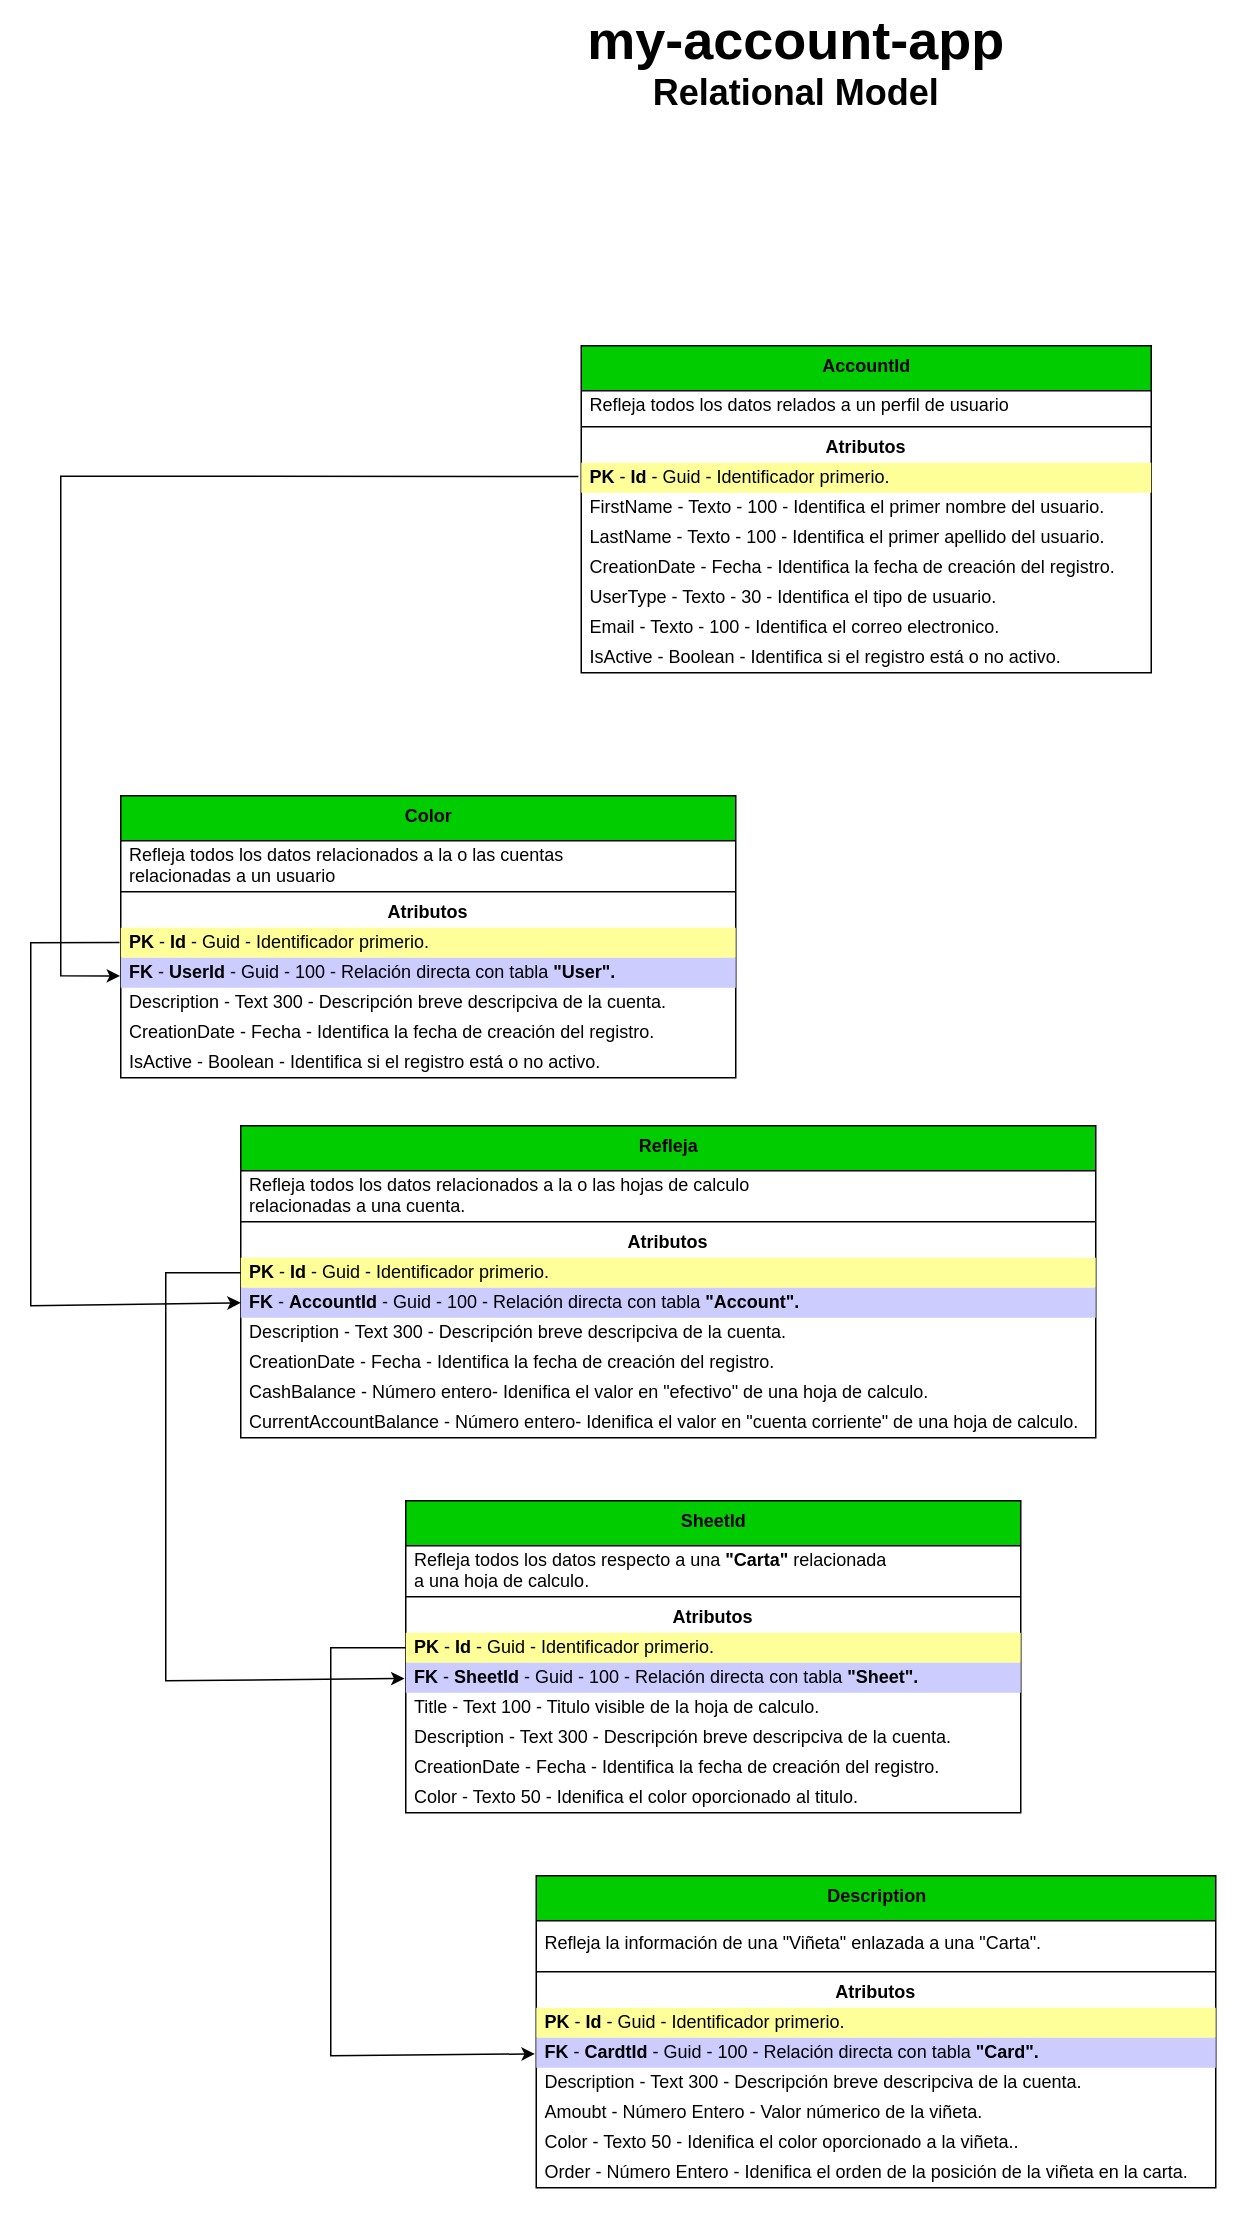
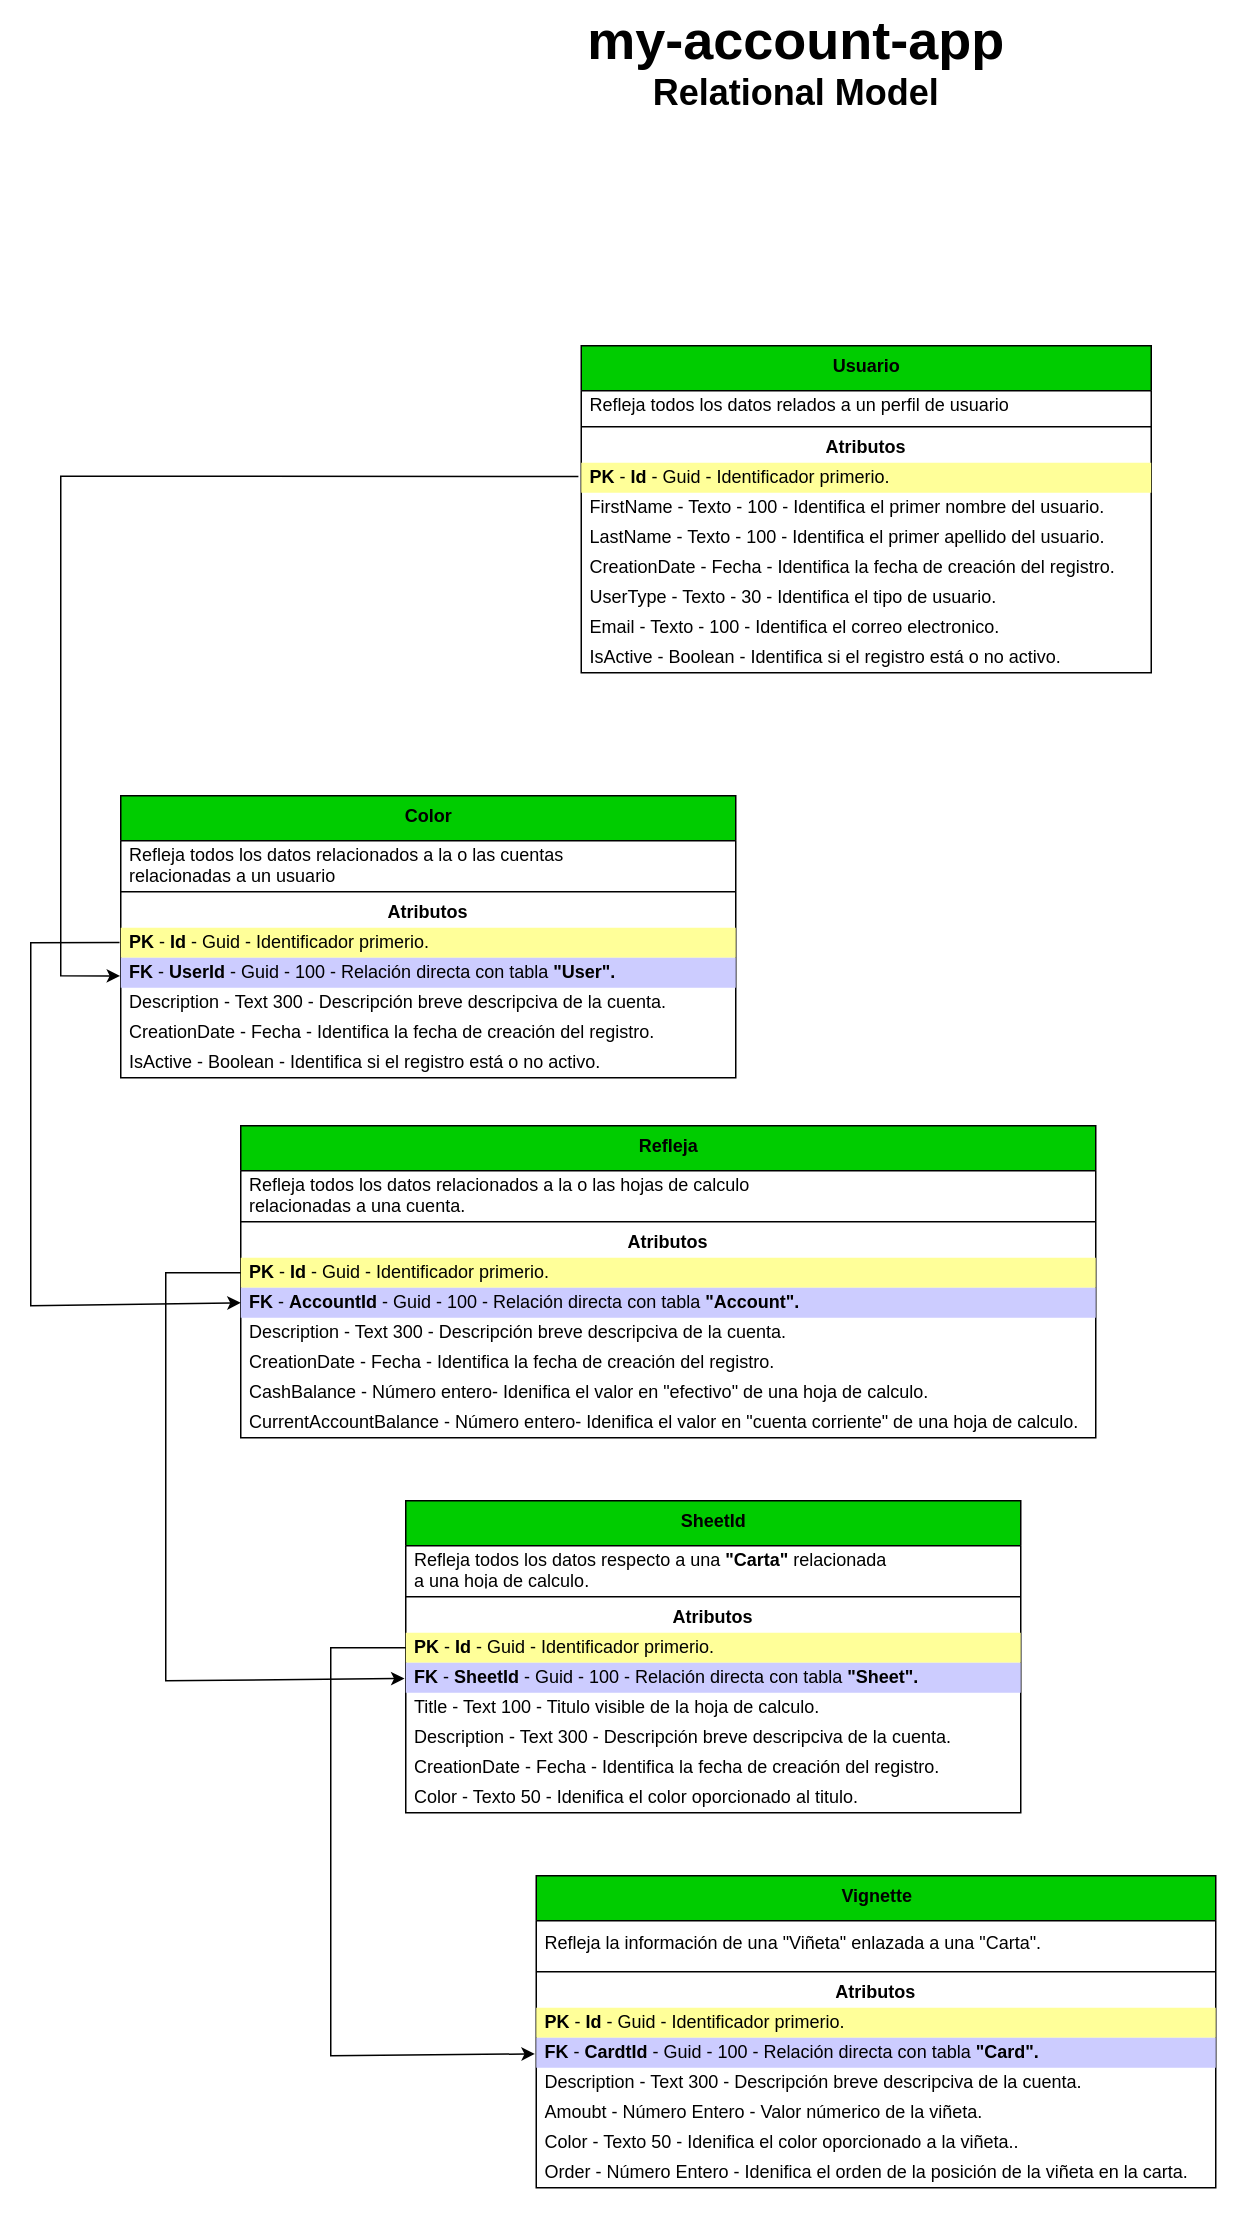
(867, 367) -> (867, 367)
(878, 1897) -> (878, 1897)
